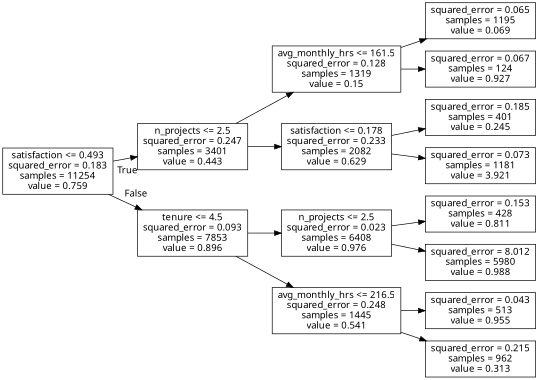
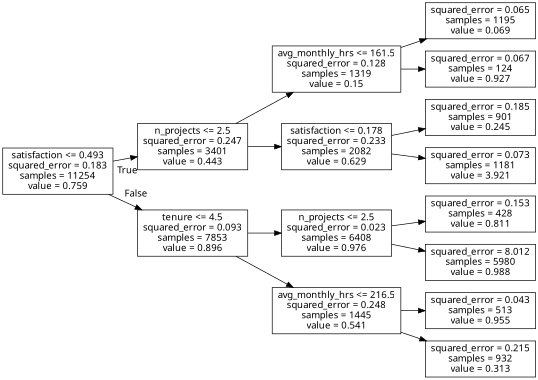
(480, 117) -> (480, 117)
(480, 359) -> (480, 359)
